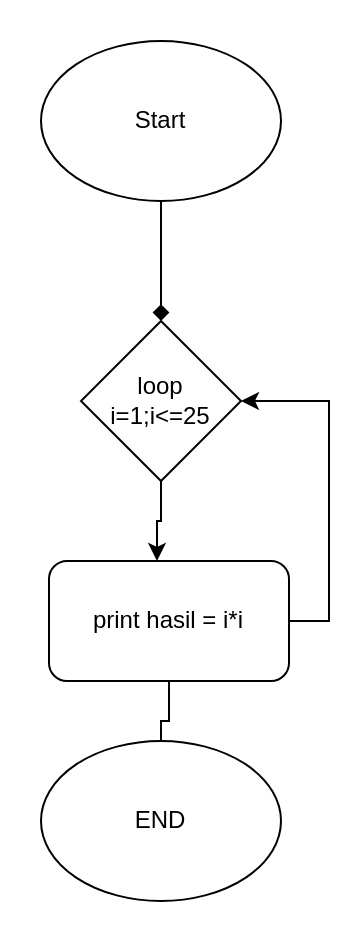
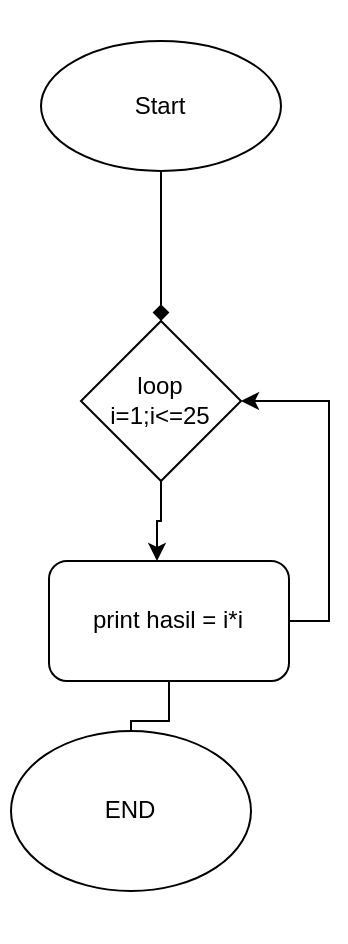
(161, 121) -> (161, 106)
(161, 821) -> (131, 811)
